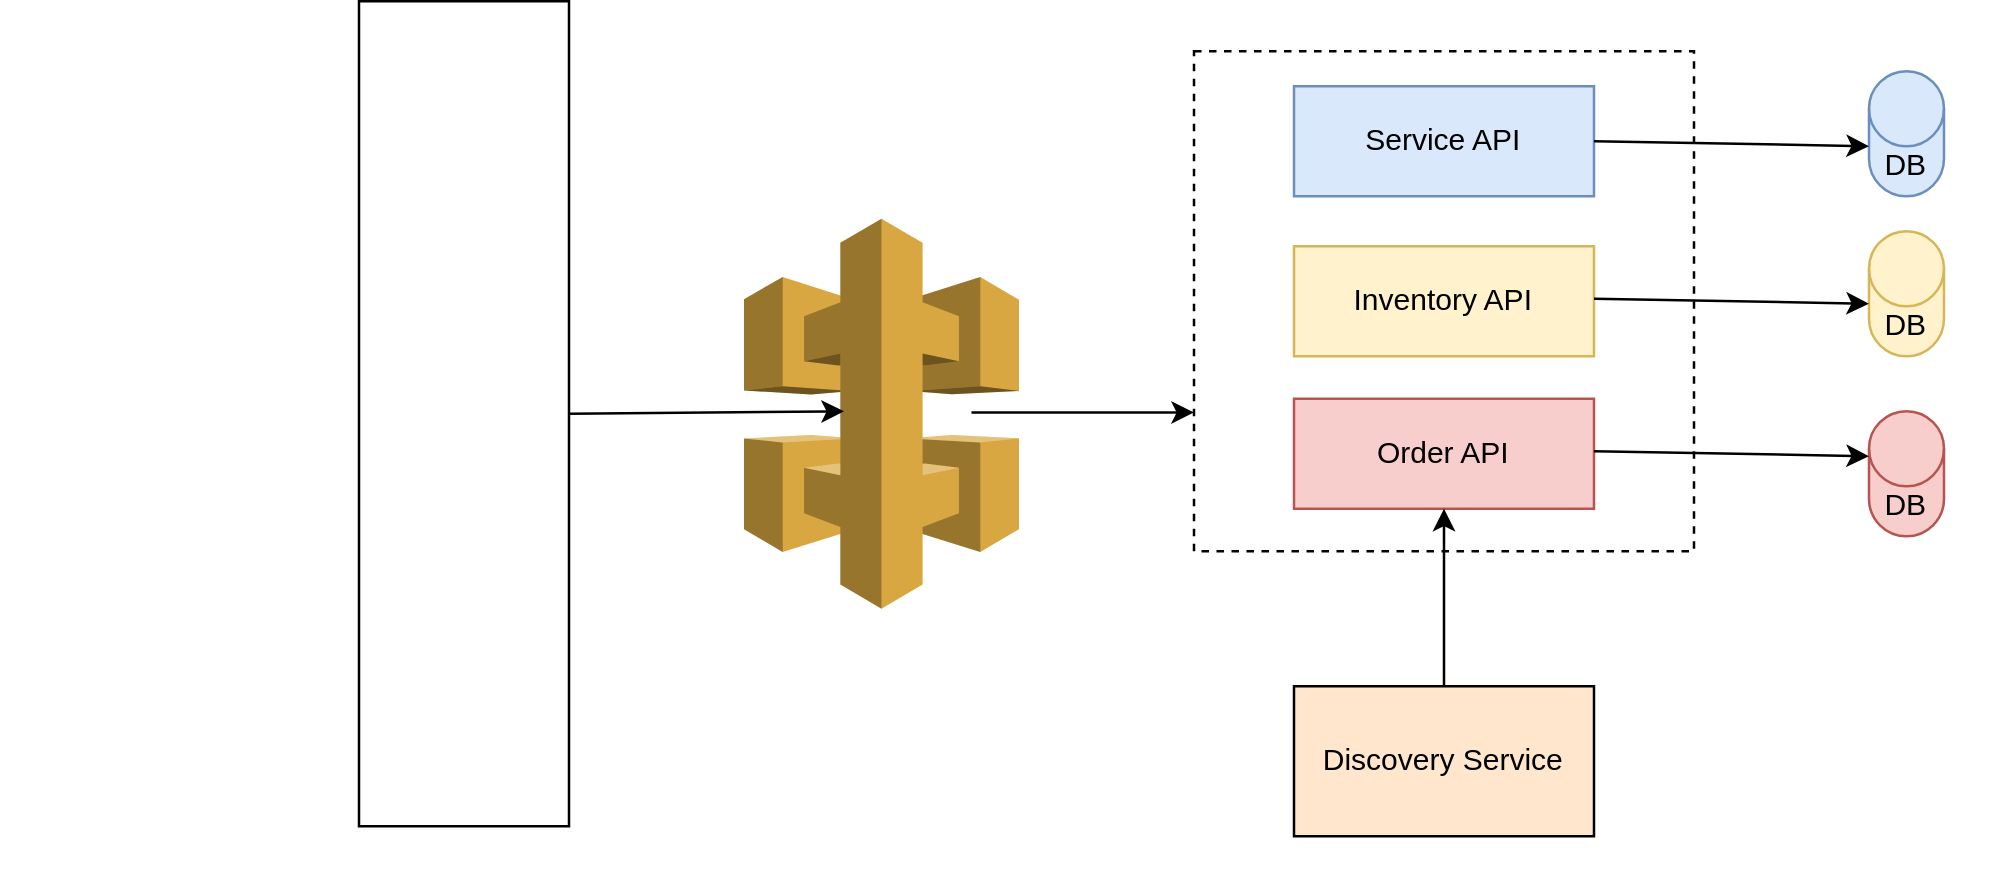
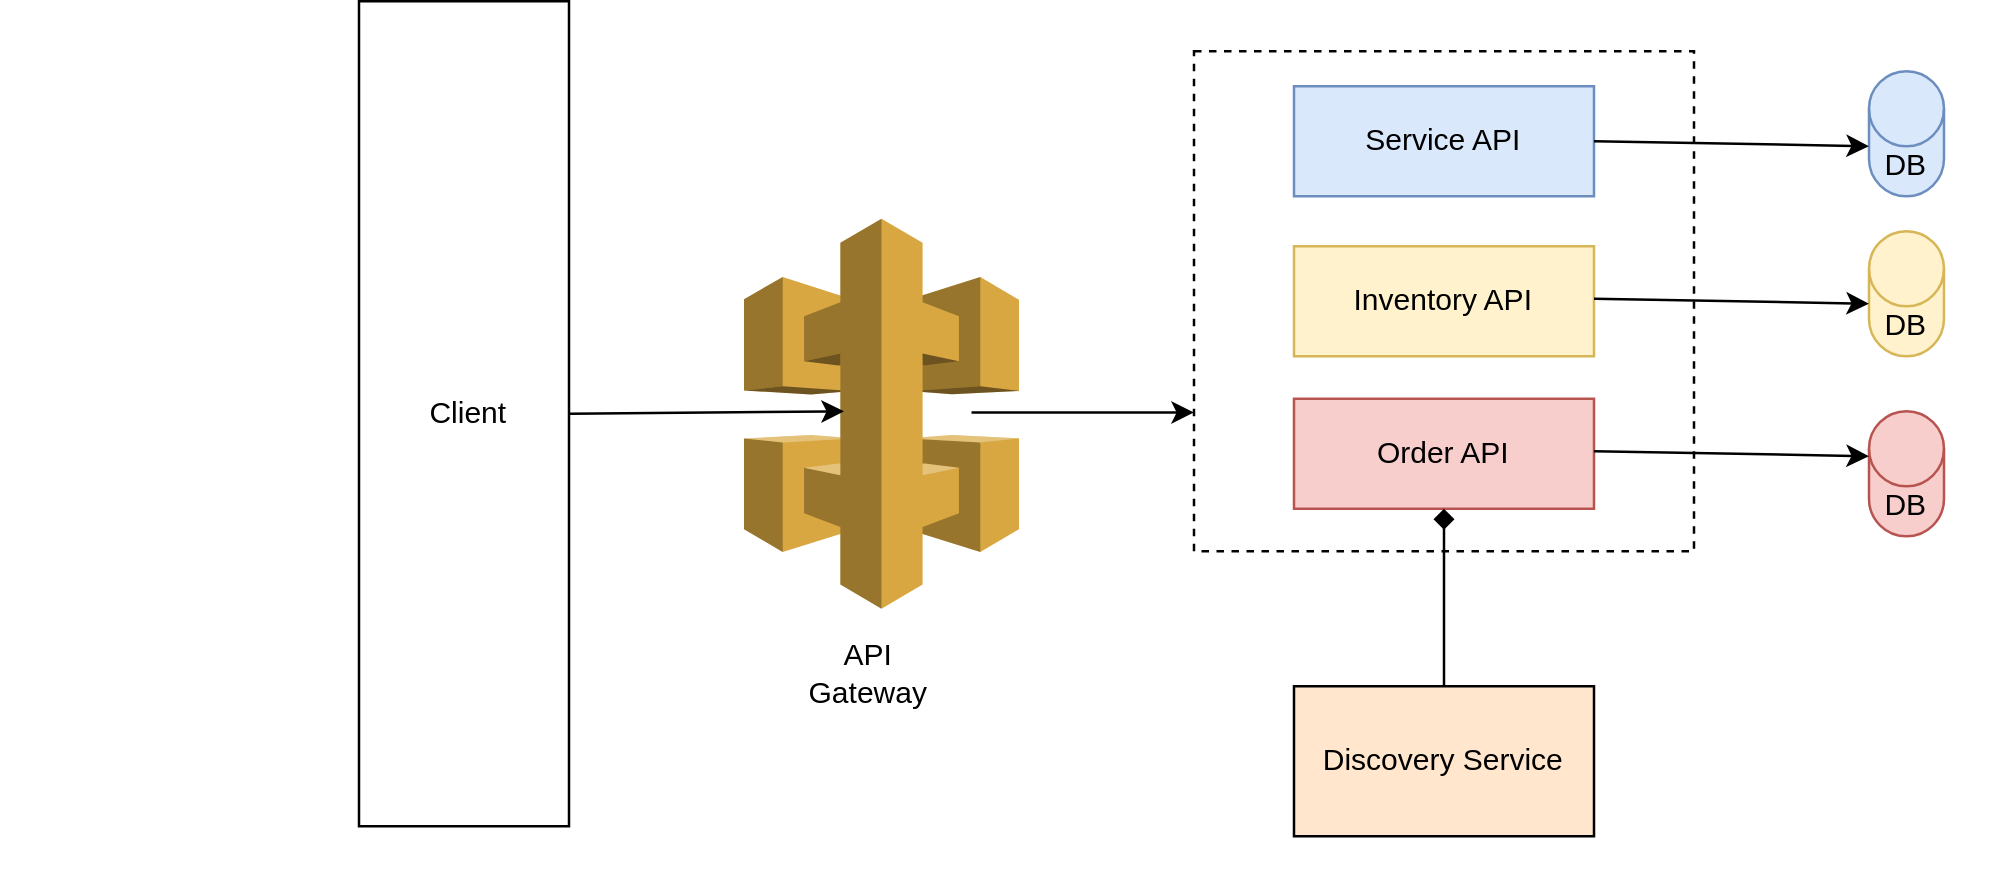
none -> (469, 414)
(1444, 527) -> (1444, 529)
none -> (869, 674)
